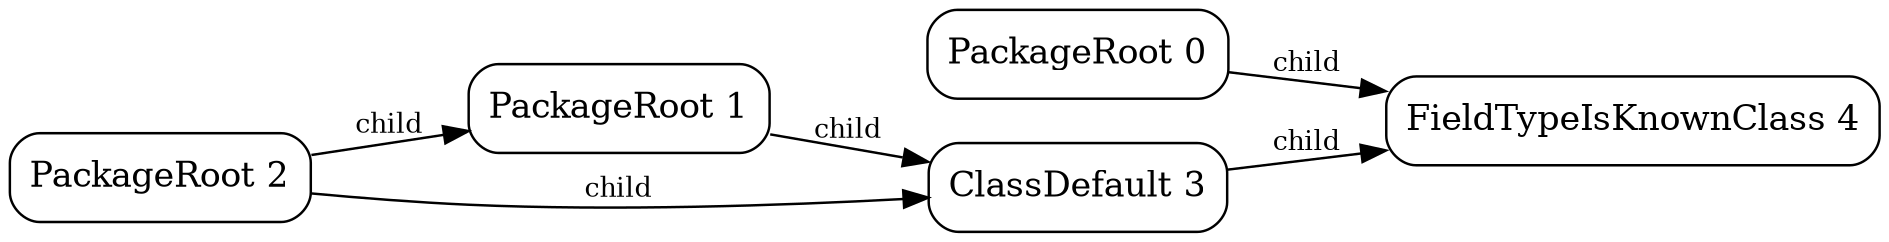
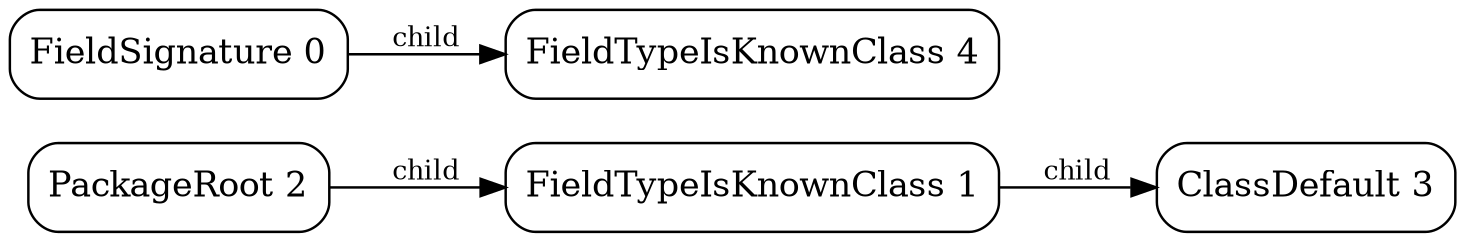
(1078, 54) -> (179, 54)
(619, 109) -> (752, 187)
(1295, 162) -> none
(607, 207) -> none
